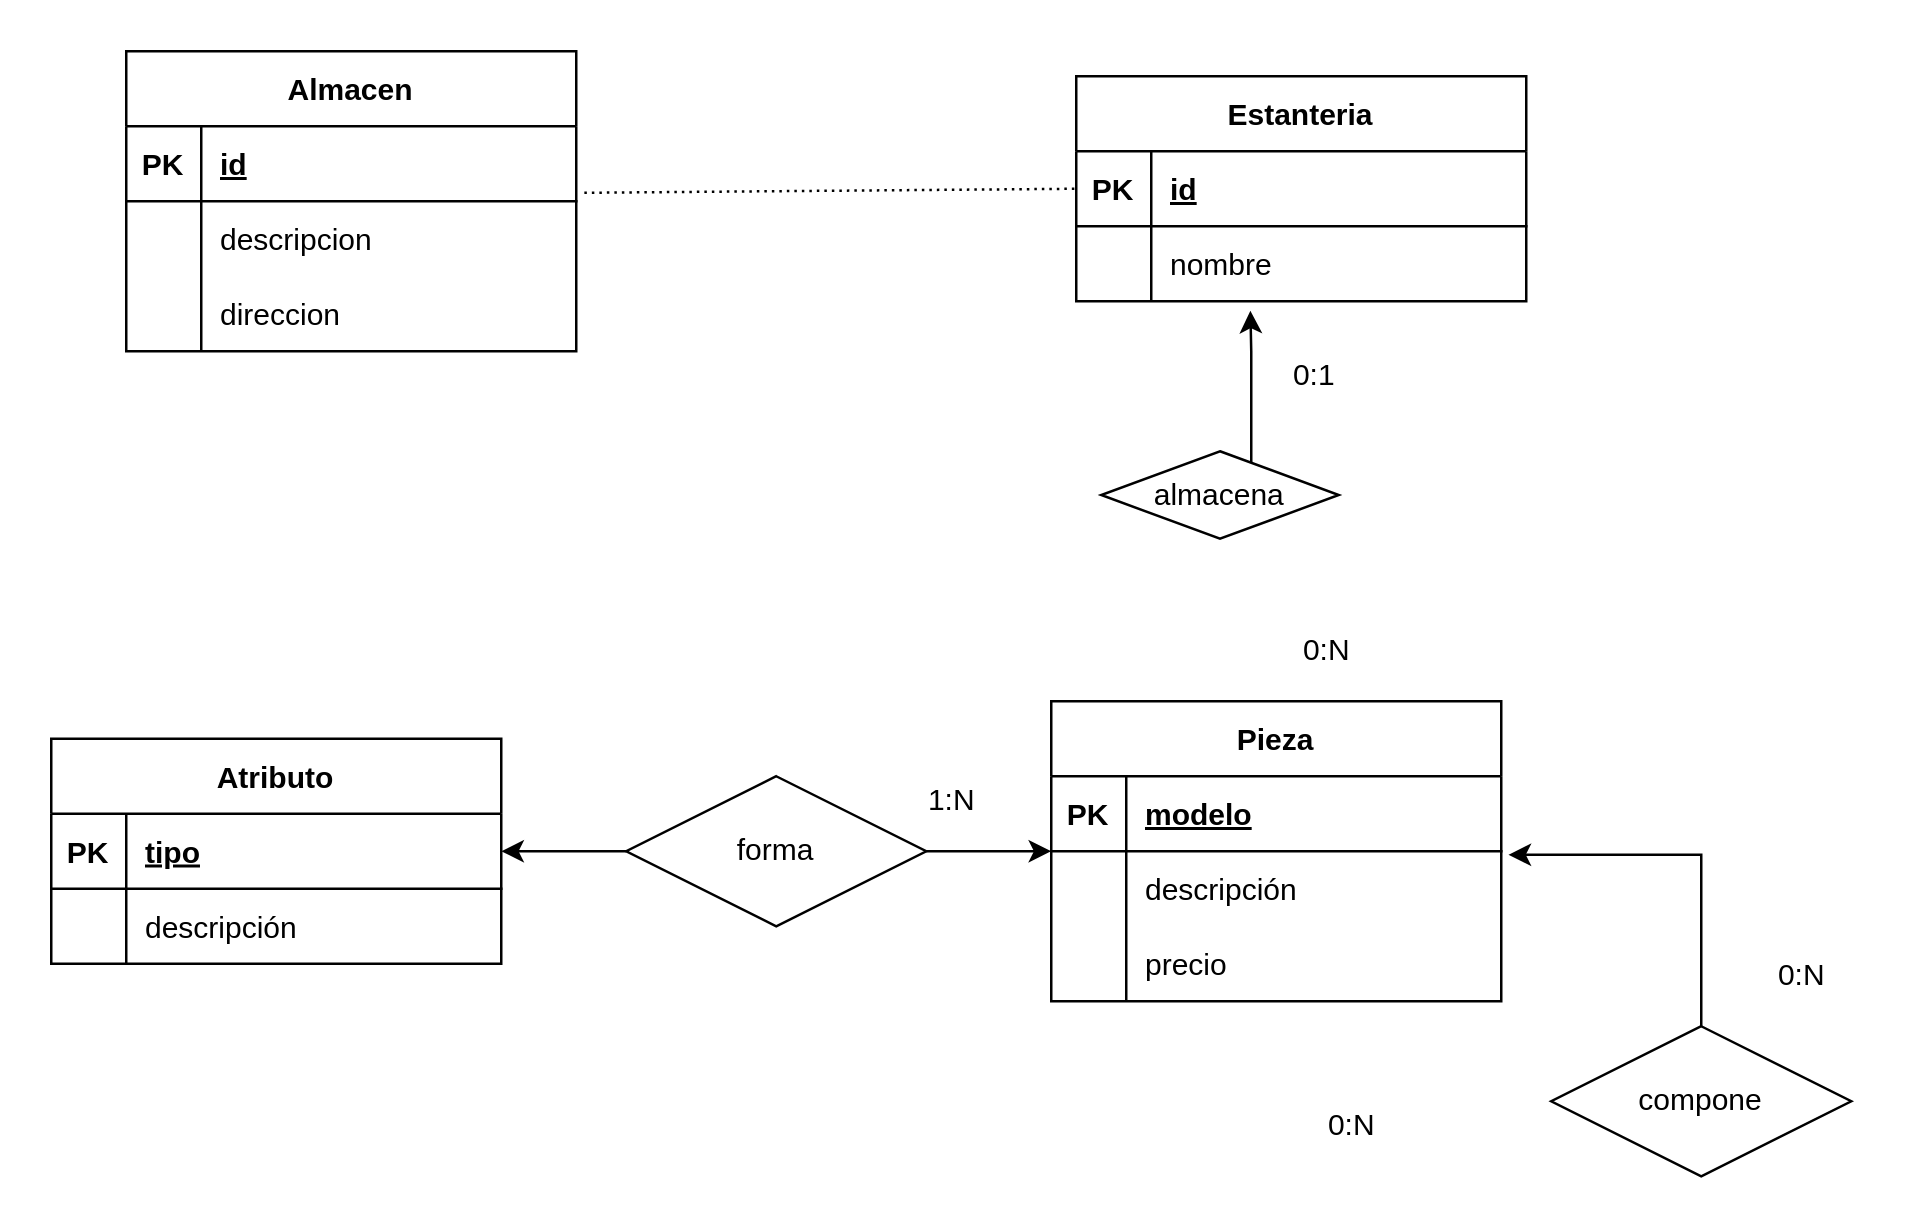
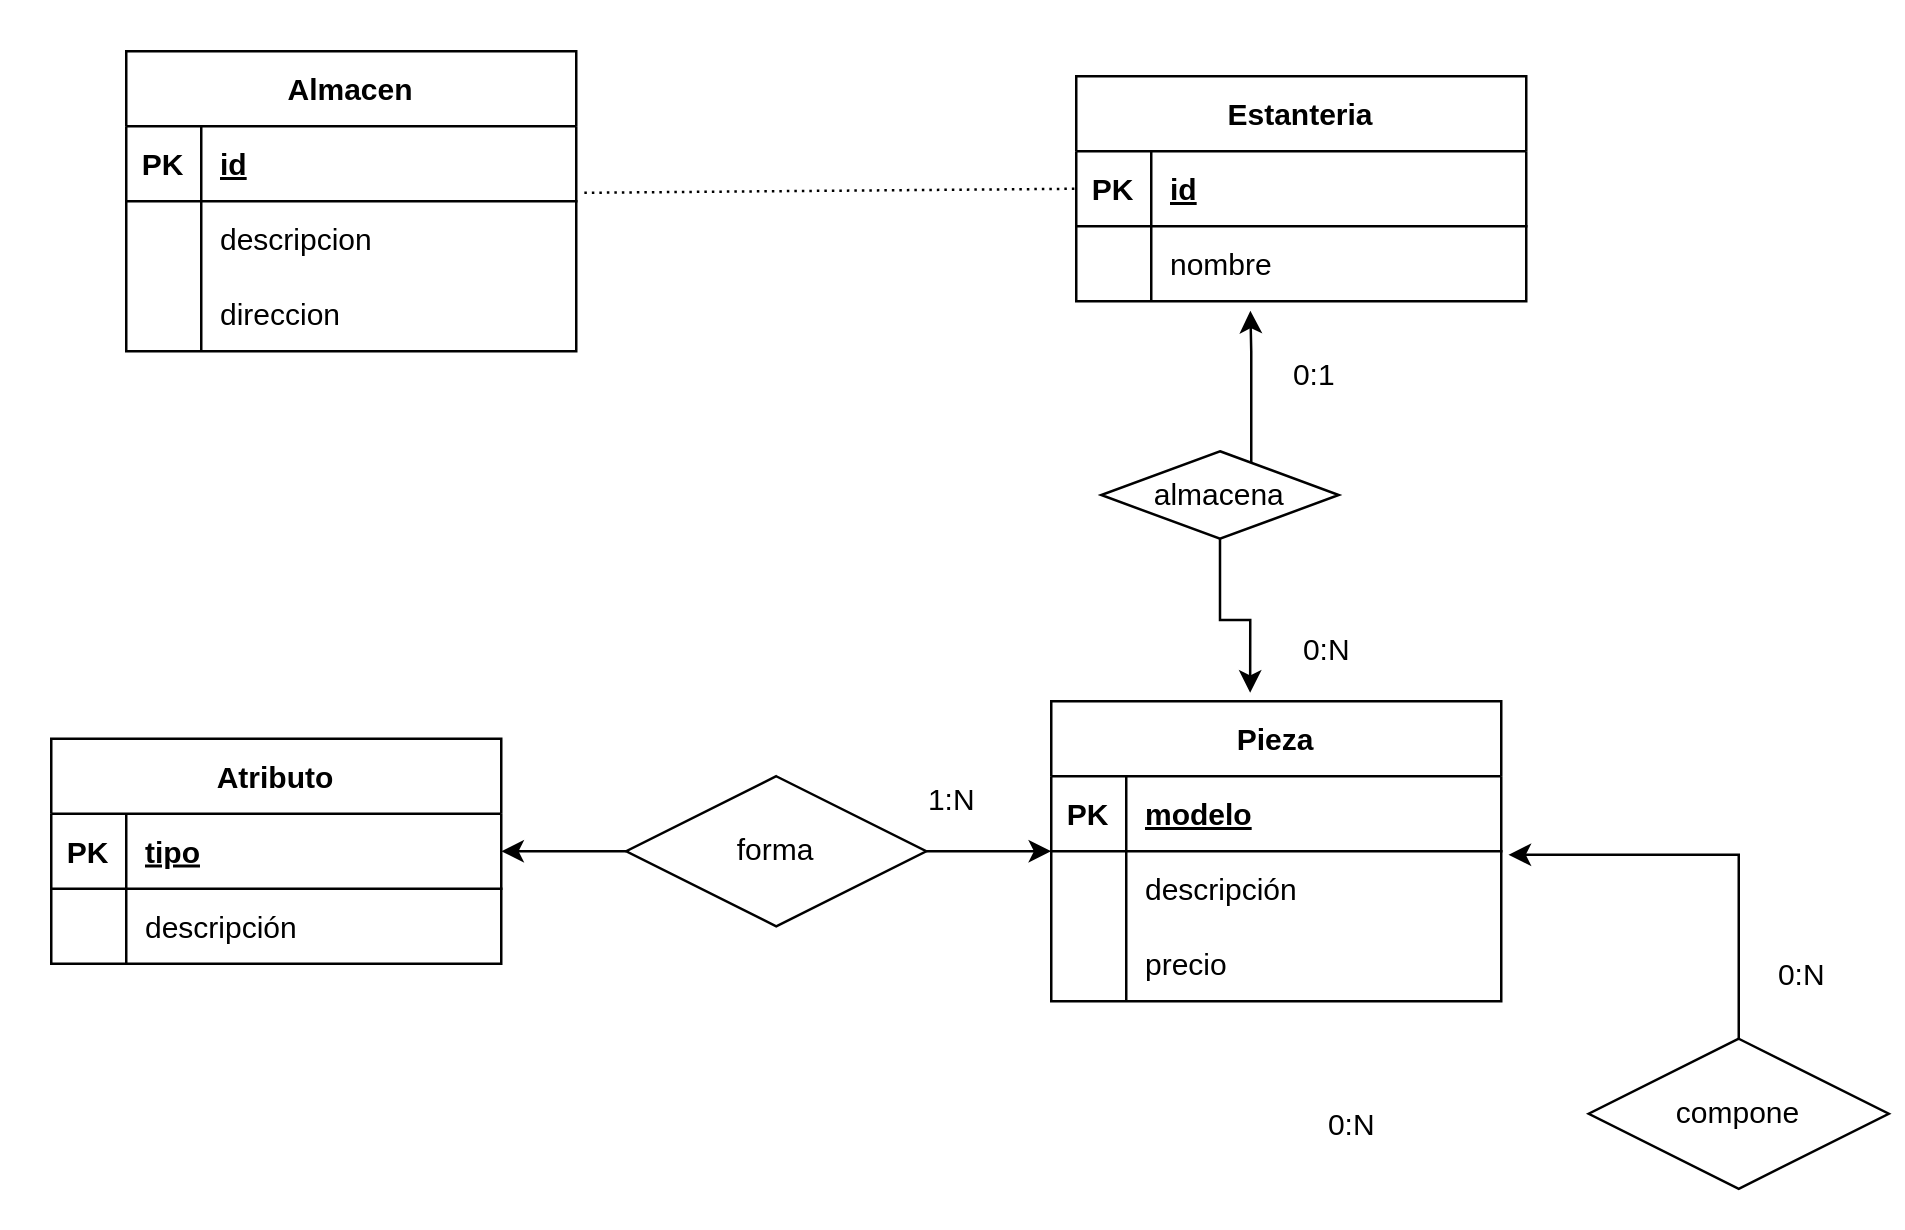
none -> (1222, 620)
(1701, 1101) -> (1739, 1114)
